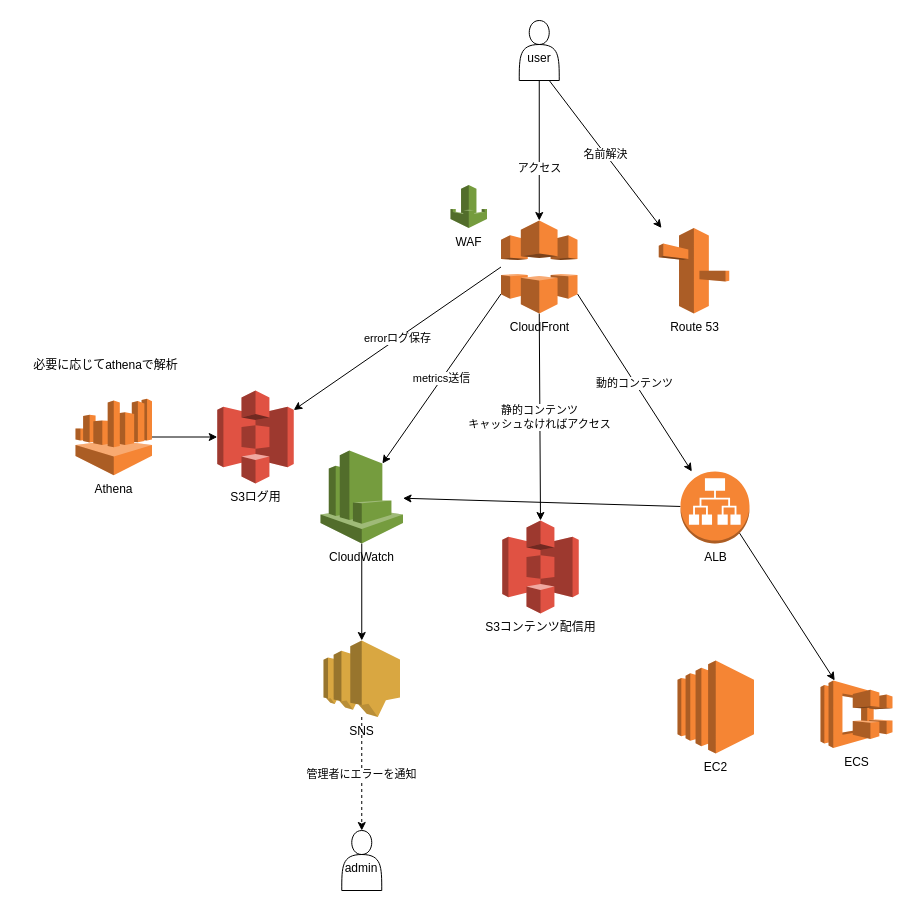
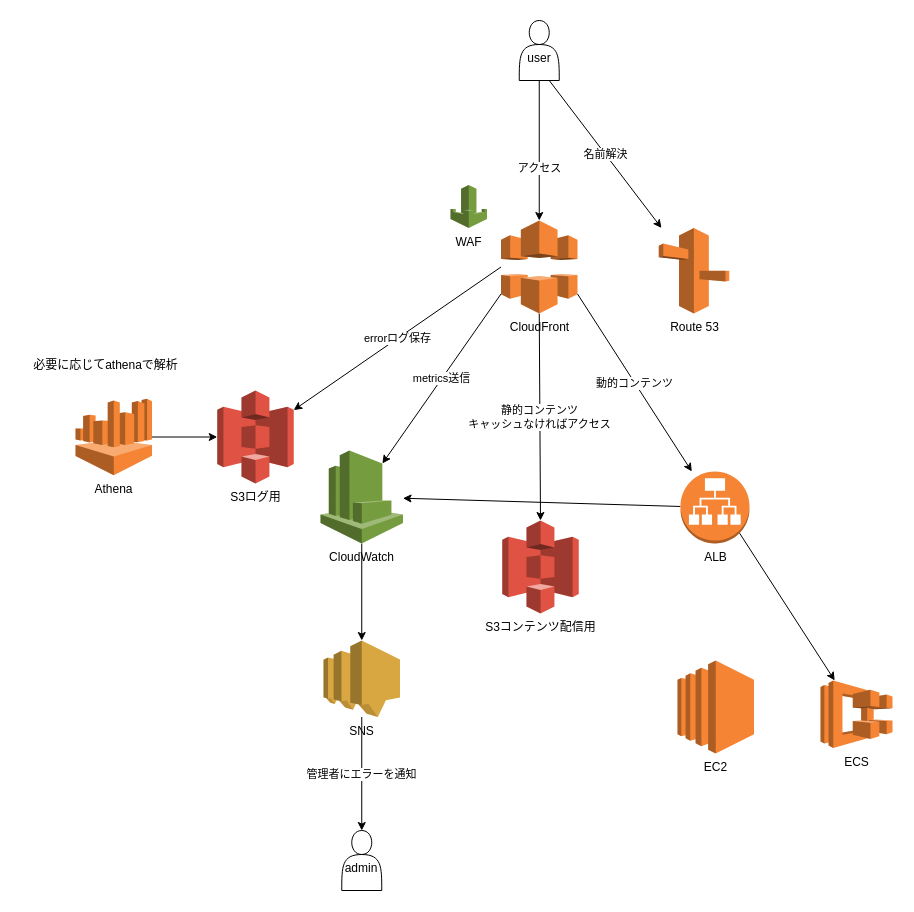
(362, 742) -> (362, 742)
